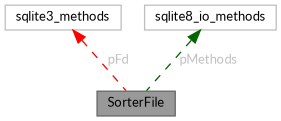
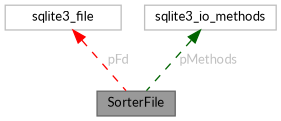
(63, 18) -> (63, 18)
(210, 18) -> (210, 18)
